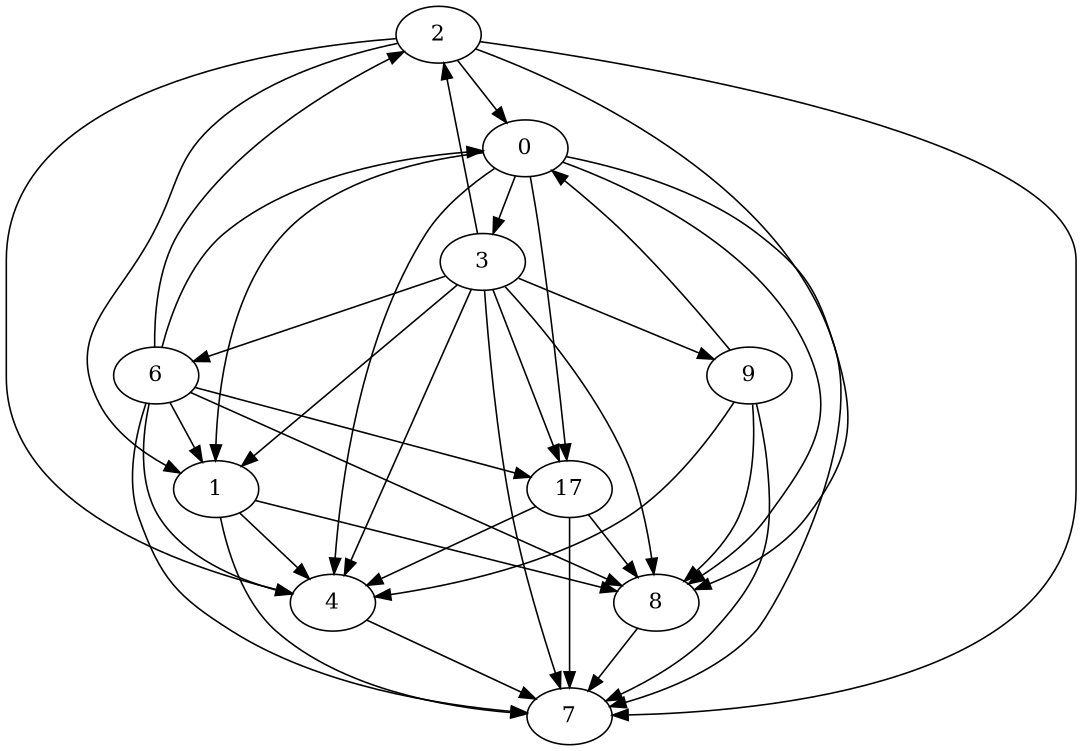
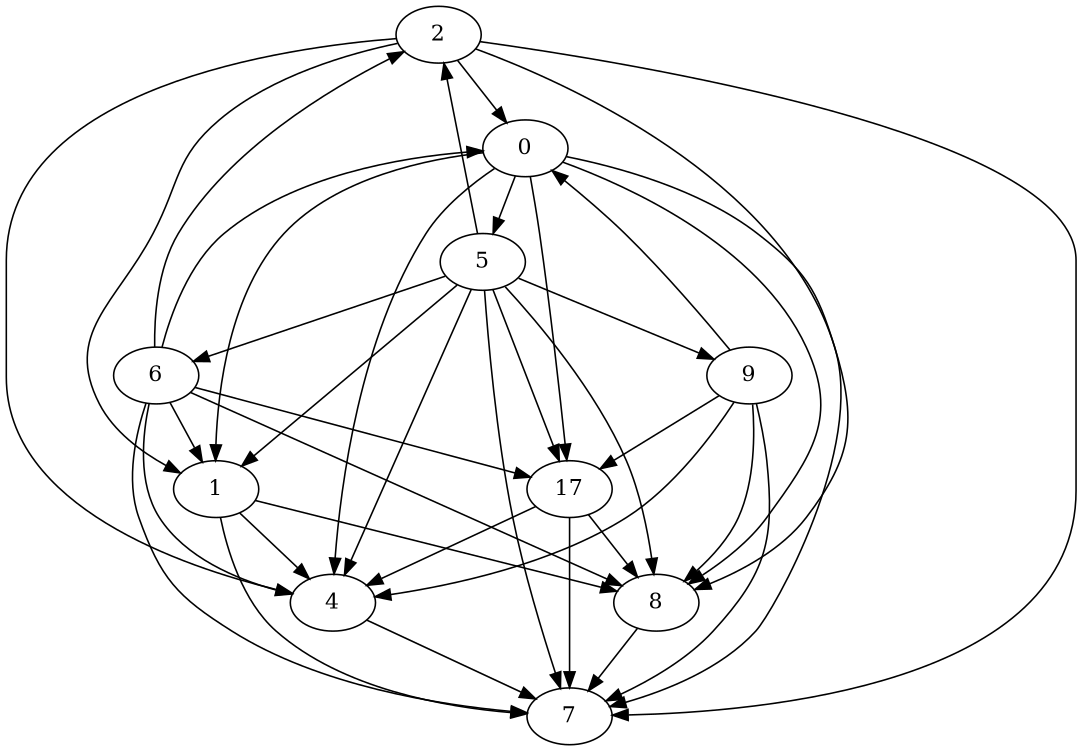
(483, 262) -> (483, 262)
none -> (666, 428)
